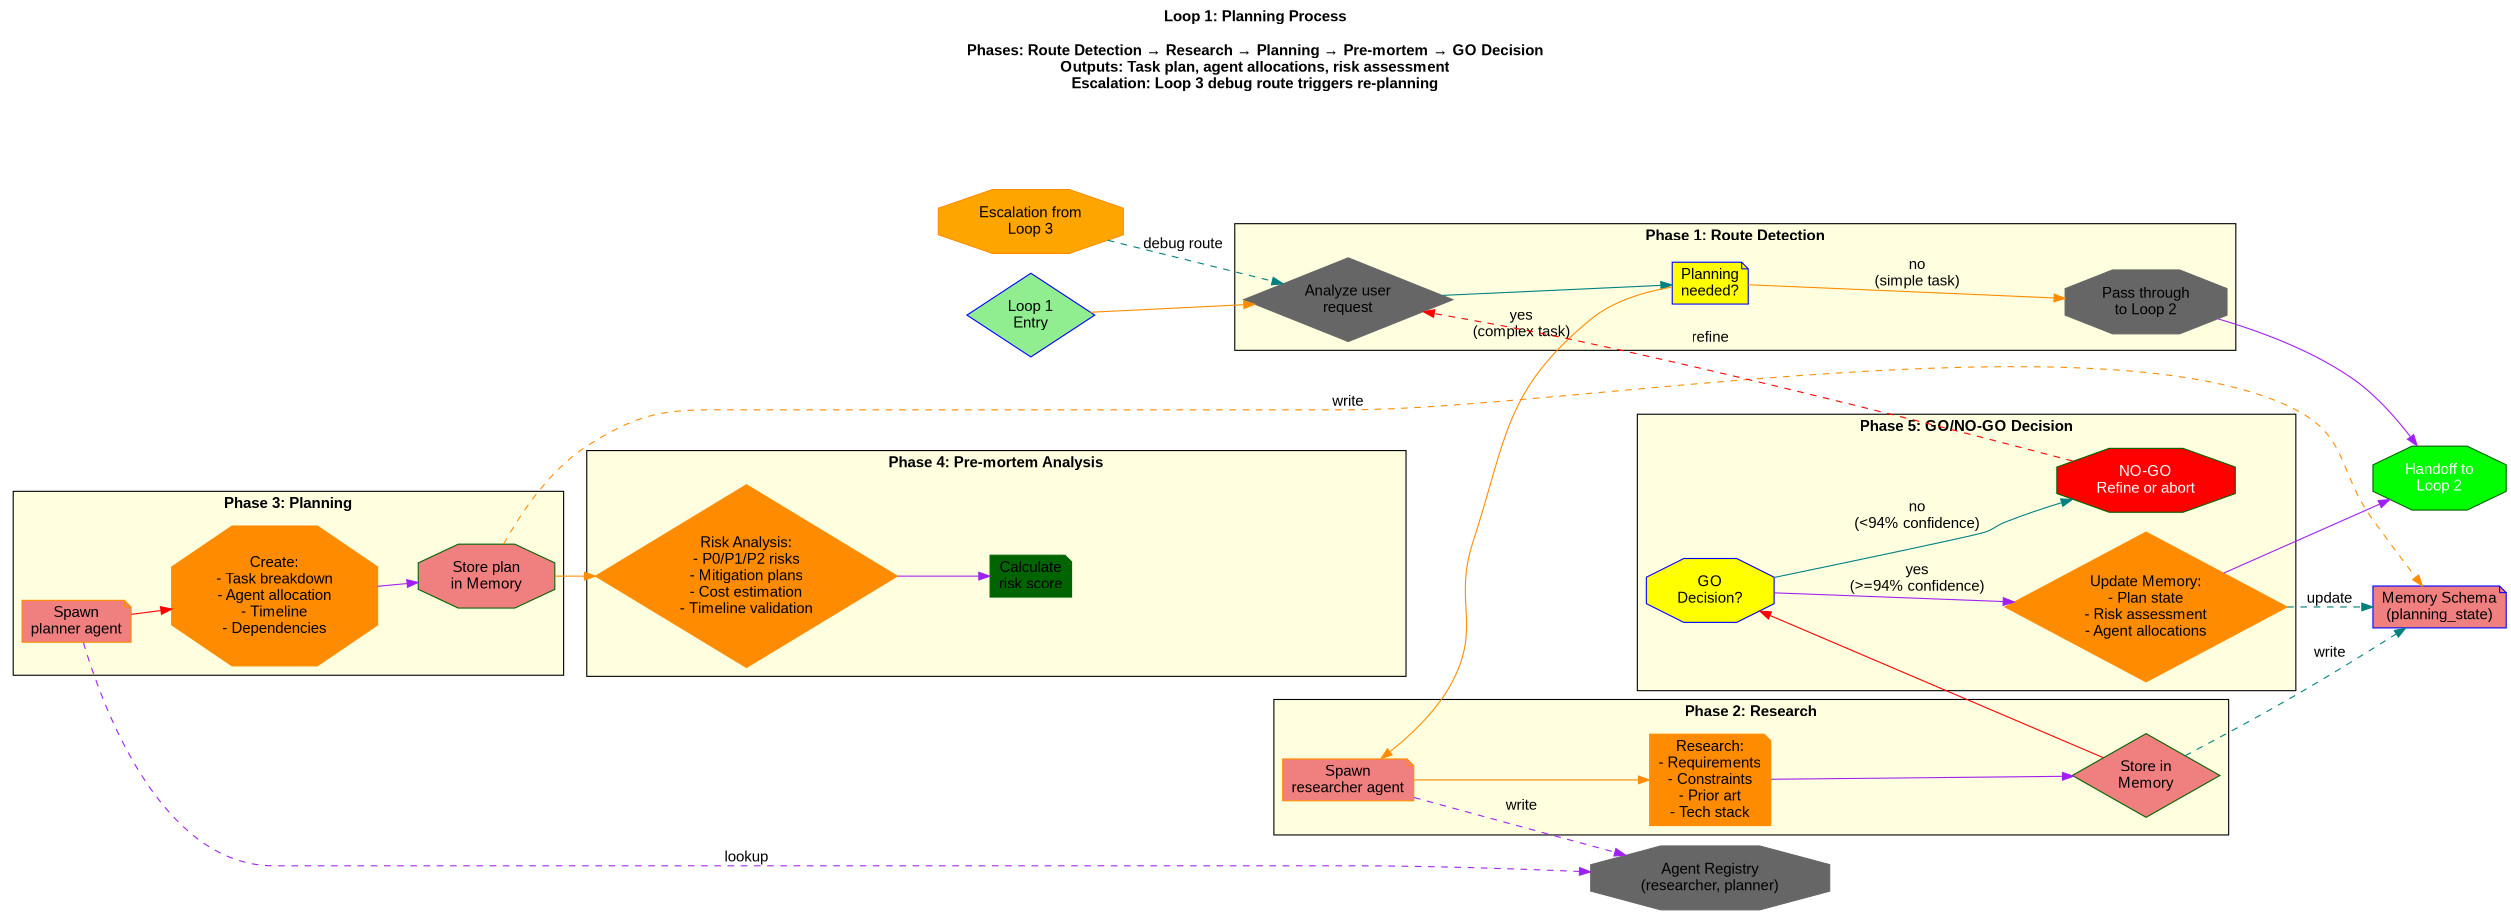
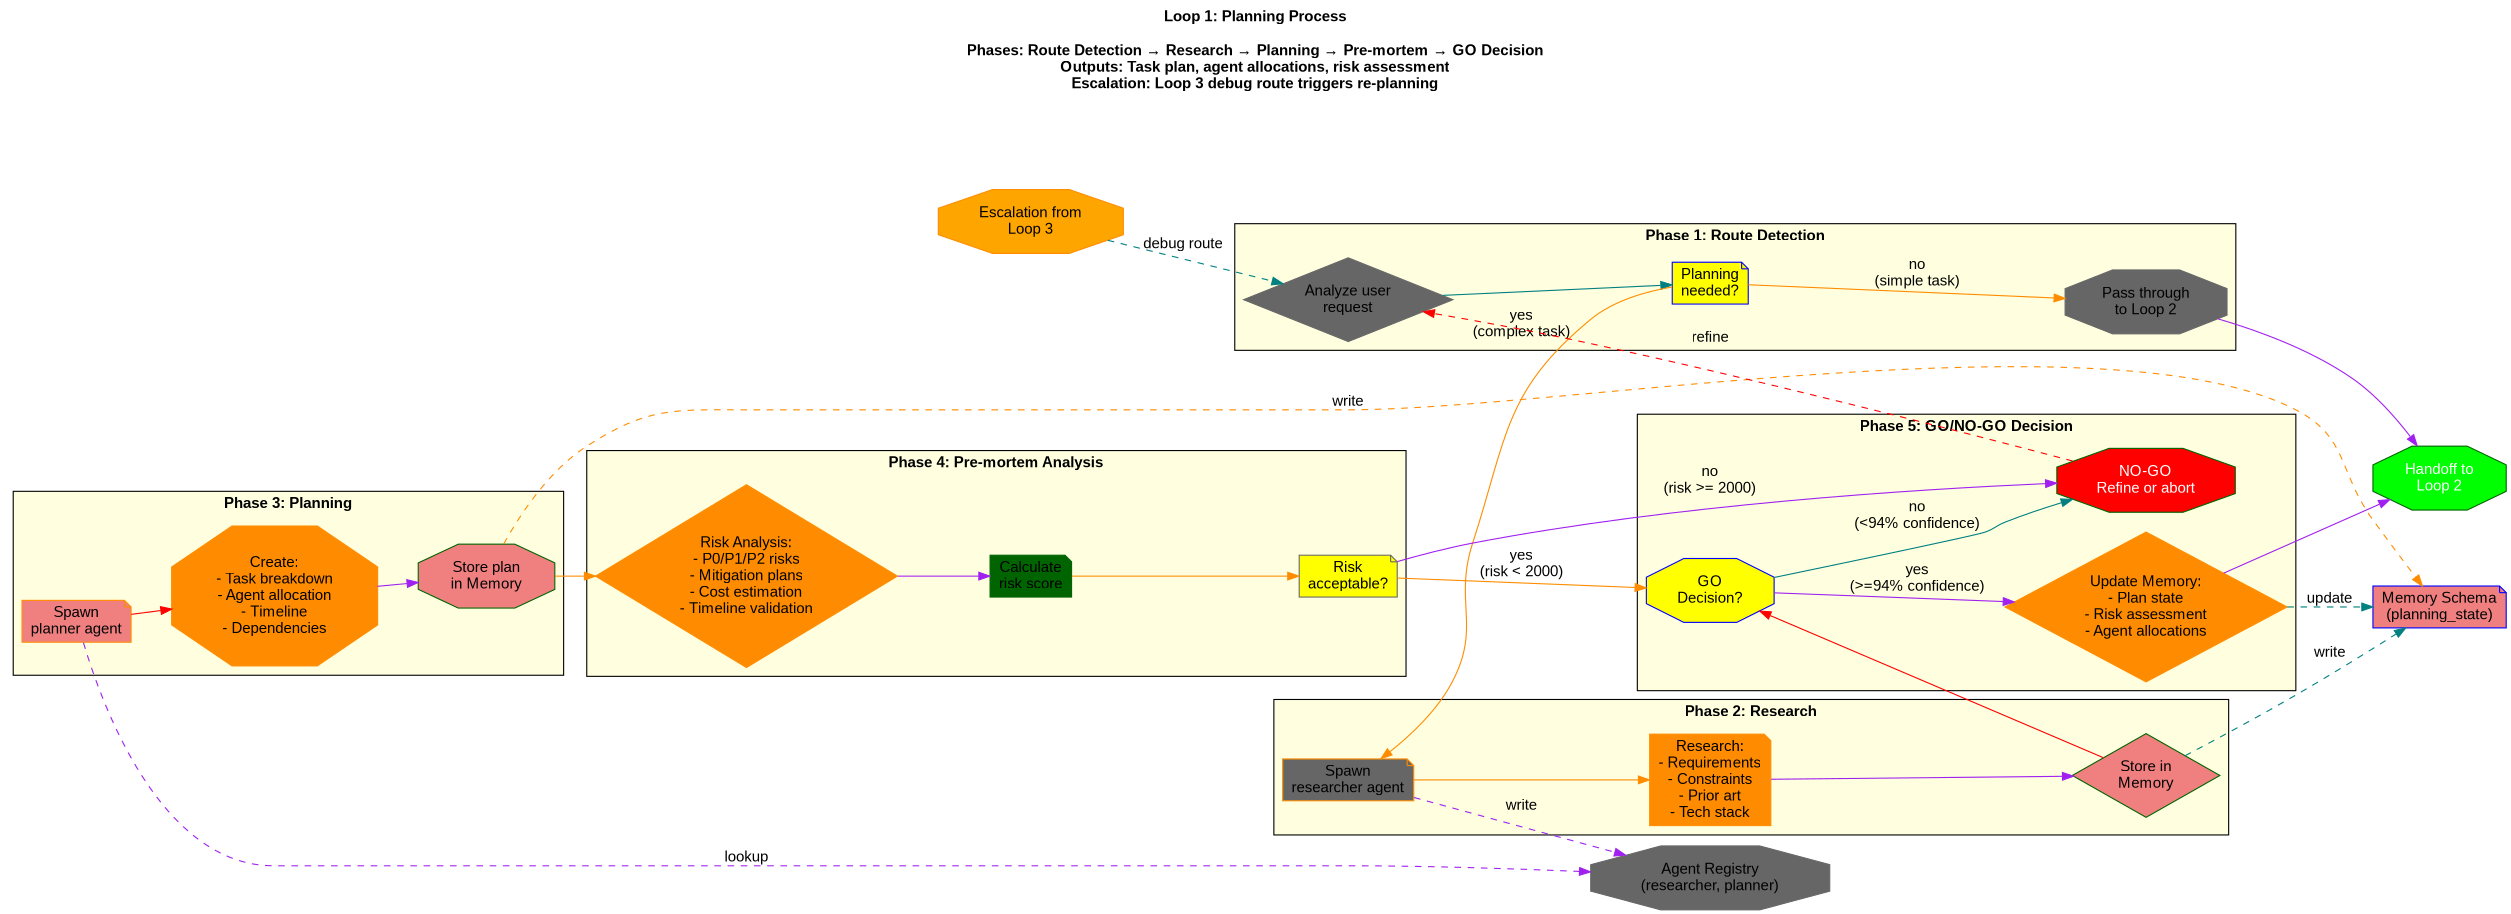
(1031, 315) -> none
none -> (1348, 576)
(1348, 780) -> (1348, 780)
